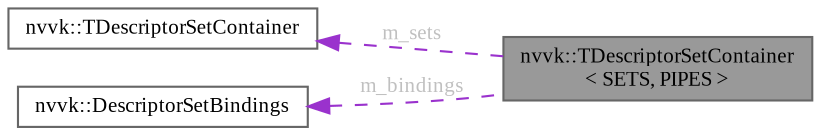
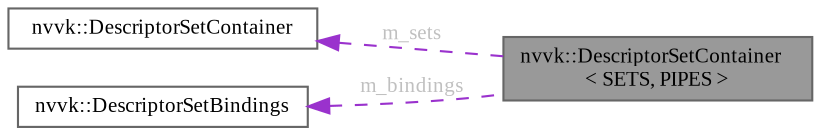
(163, 29) -> (163, 29)
(658, 69) -> (658, 69)
